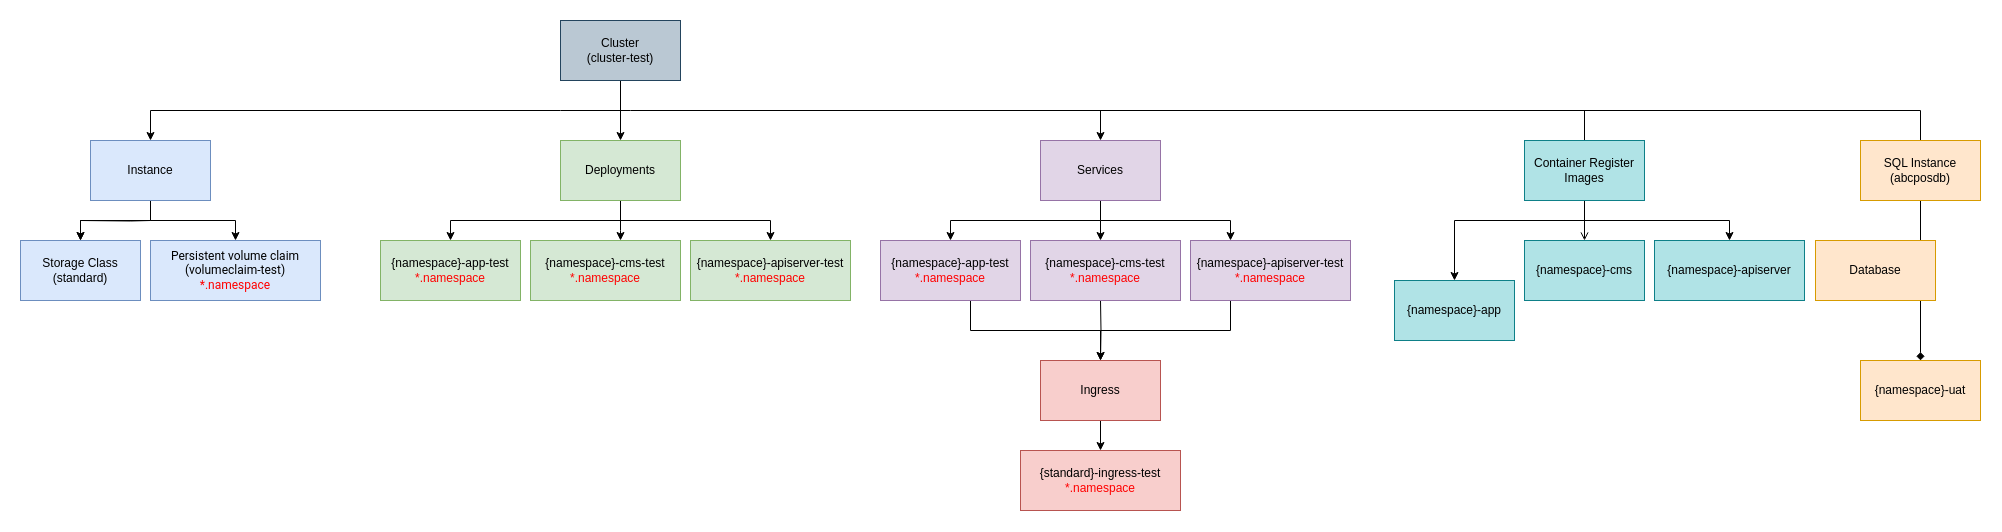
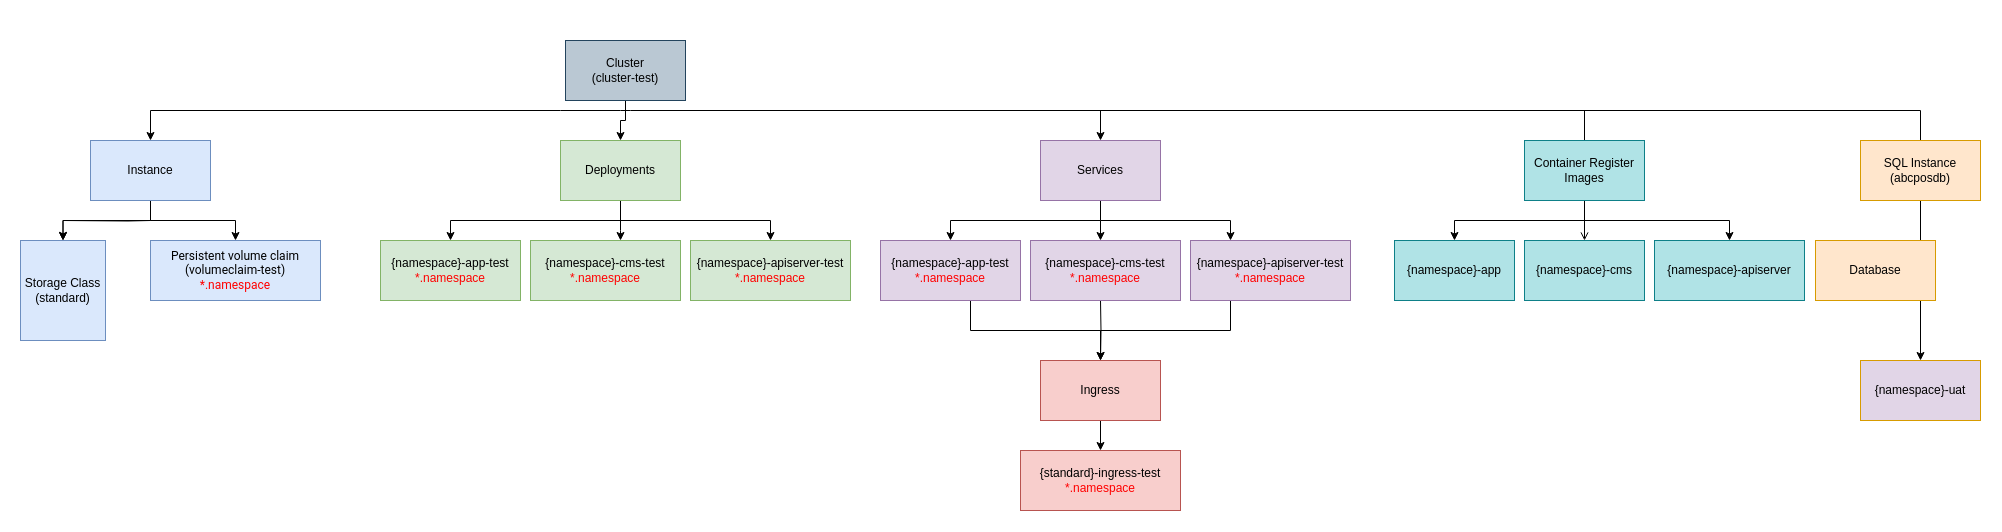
(621, 51) -> (626, 71)
(81, 271) -> (63, 291)
(1455, 311) -> (1455, 271)
(1921, 352) -> (1921, 352)
(1921, 391) -> (1921, 391)
